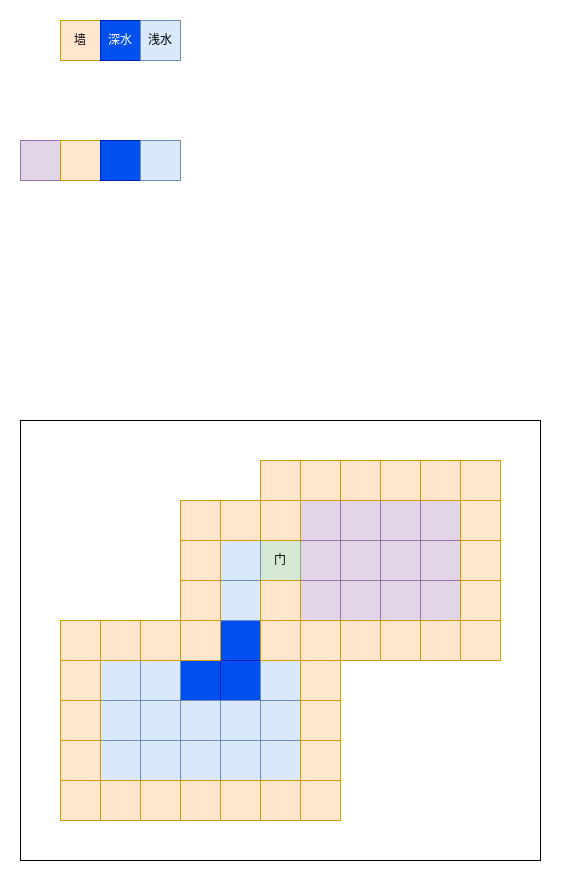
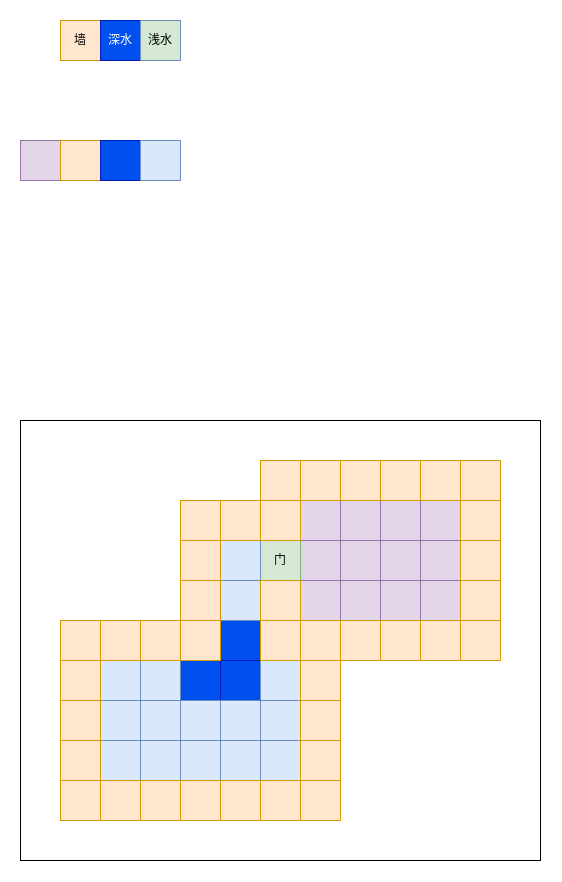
(161, 41) -> (161, 41)
